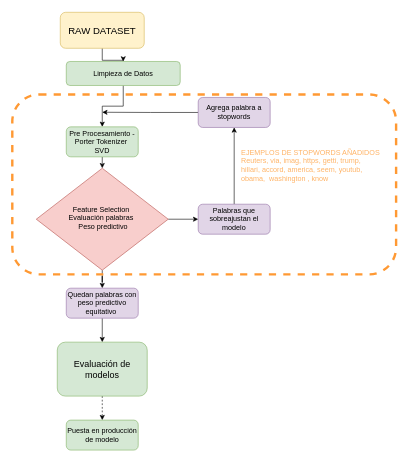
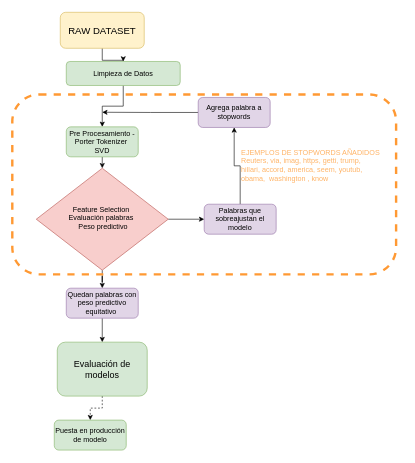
(234, 219) -> (240, 219)
(102, 435) -> (90, 435)
